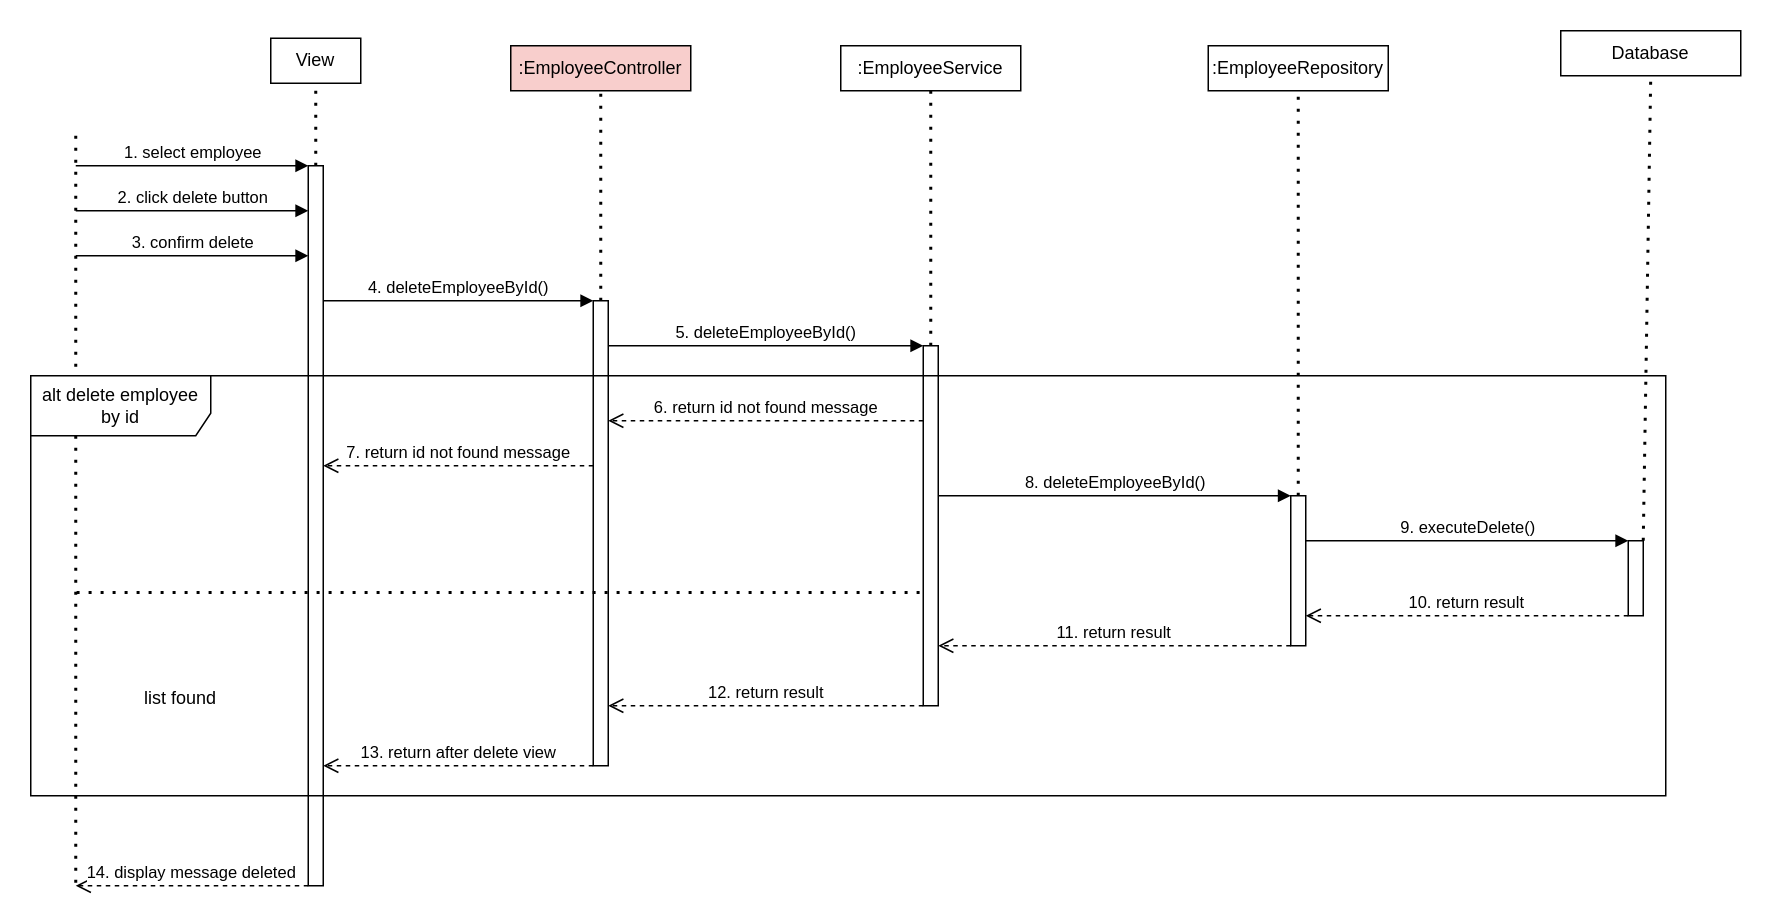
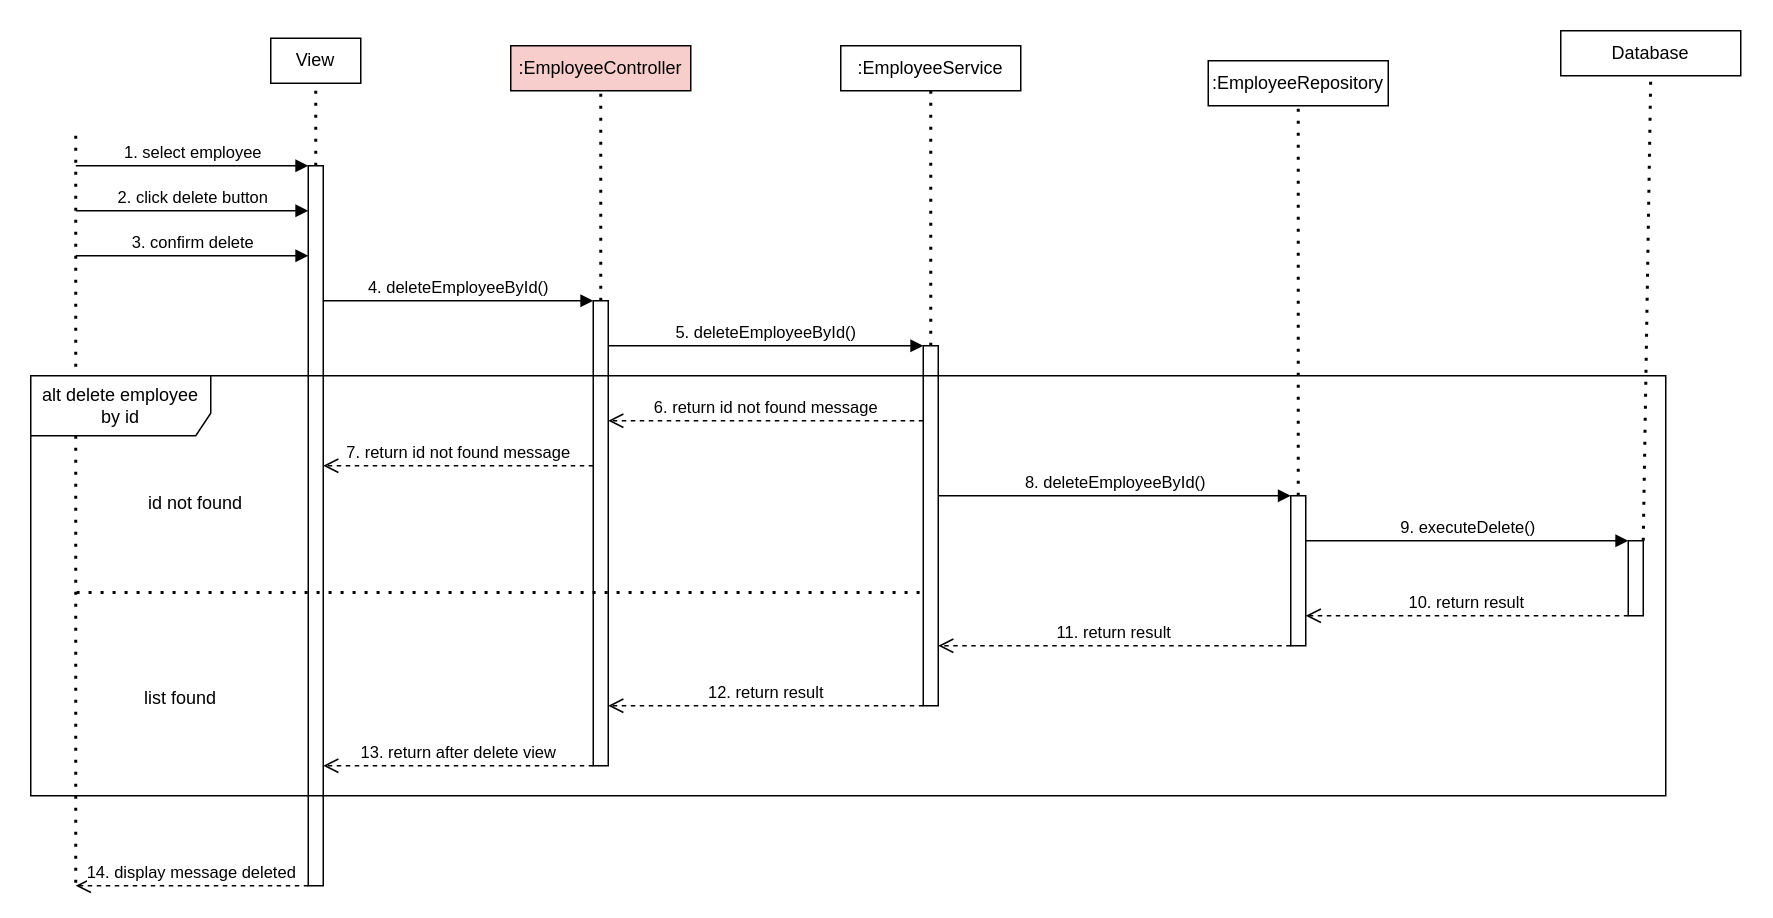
(1298, 68) -> (1298, 83)
none -> (196, 503)
